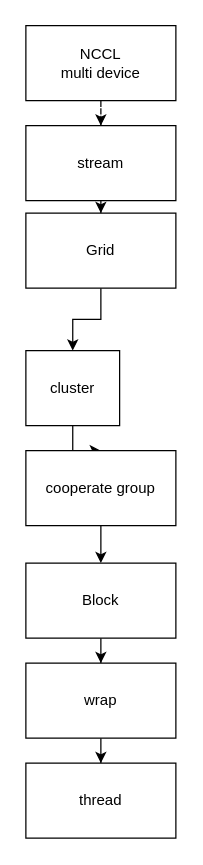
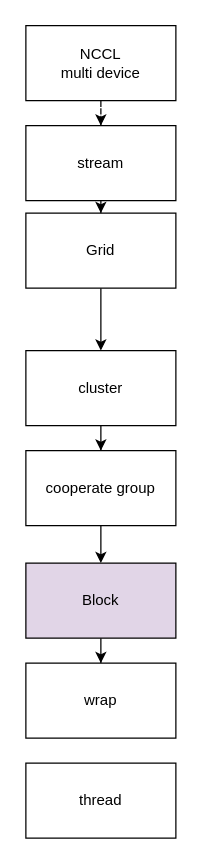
(73, 388) -> (101, 388)
(101, 601) -> (101, 601)
(101, 755) -> none
